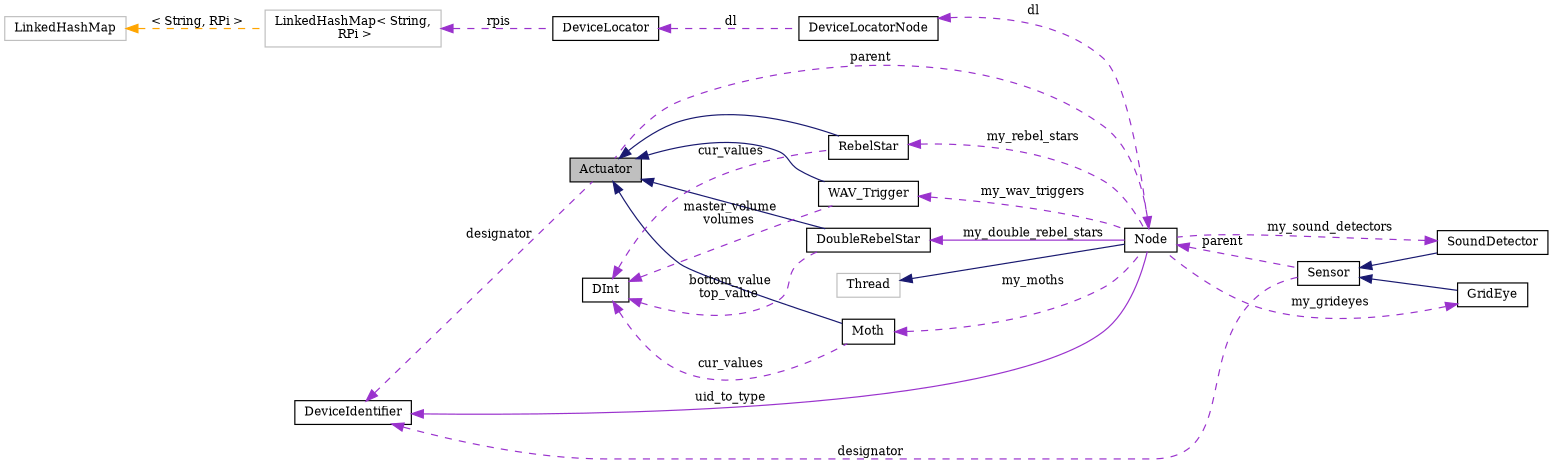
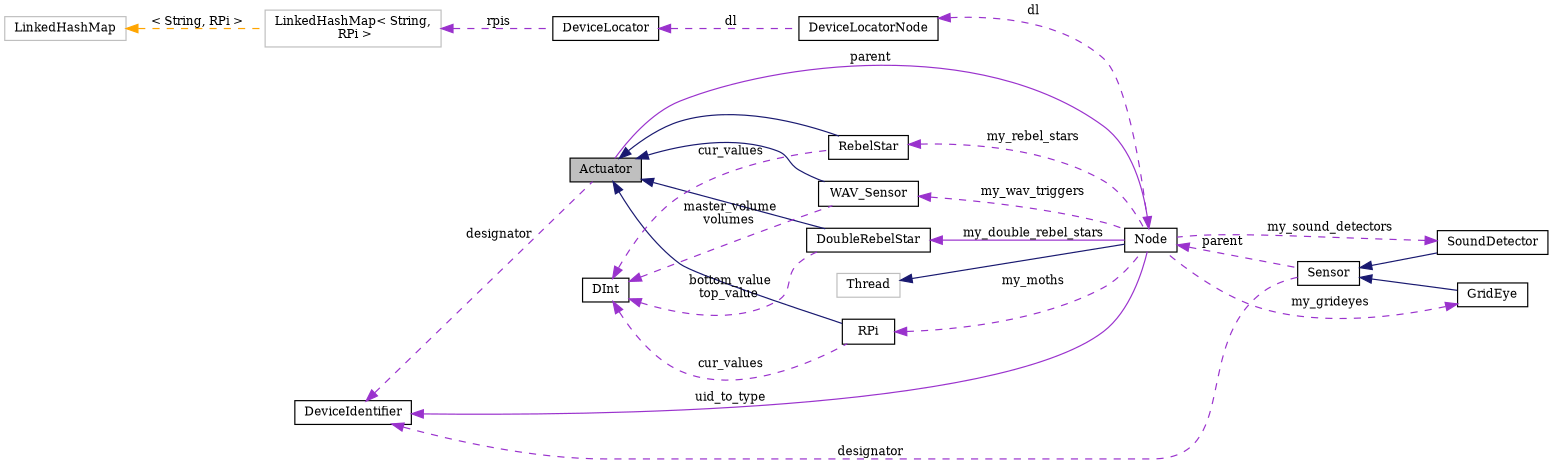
(903, 66) -> (903, 66)
(868, 194) -> (868, 194)
(868, 332) -> (868, 332)
